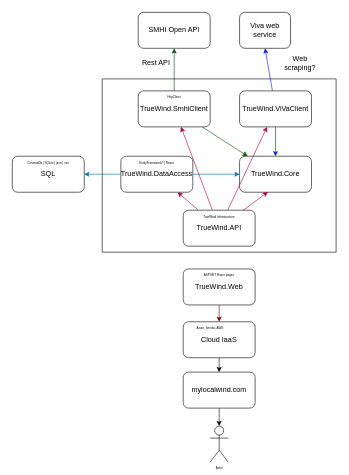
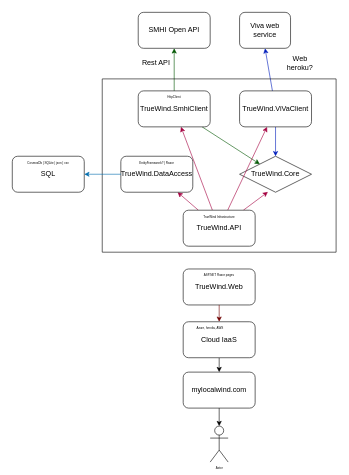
(300, 63) -> (300, 63)
(234, 174) -> none
(276, 174) -> (276, 174)
